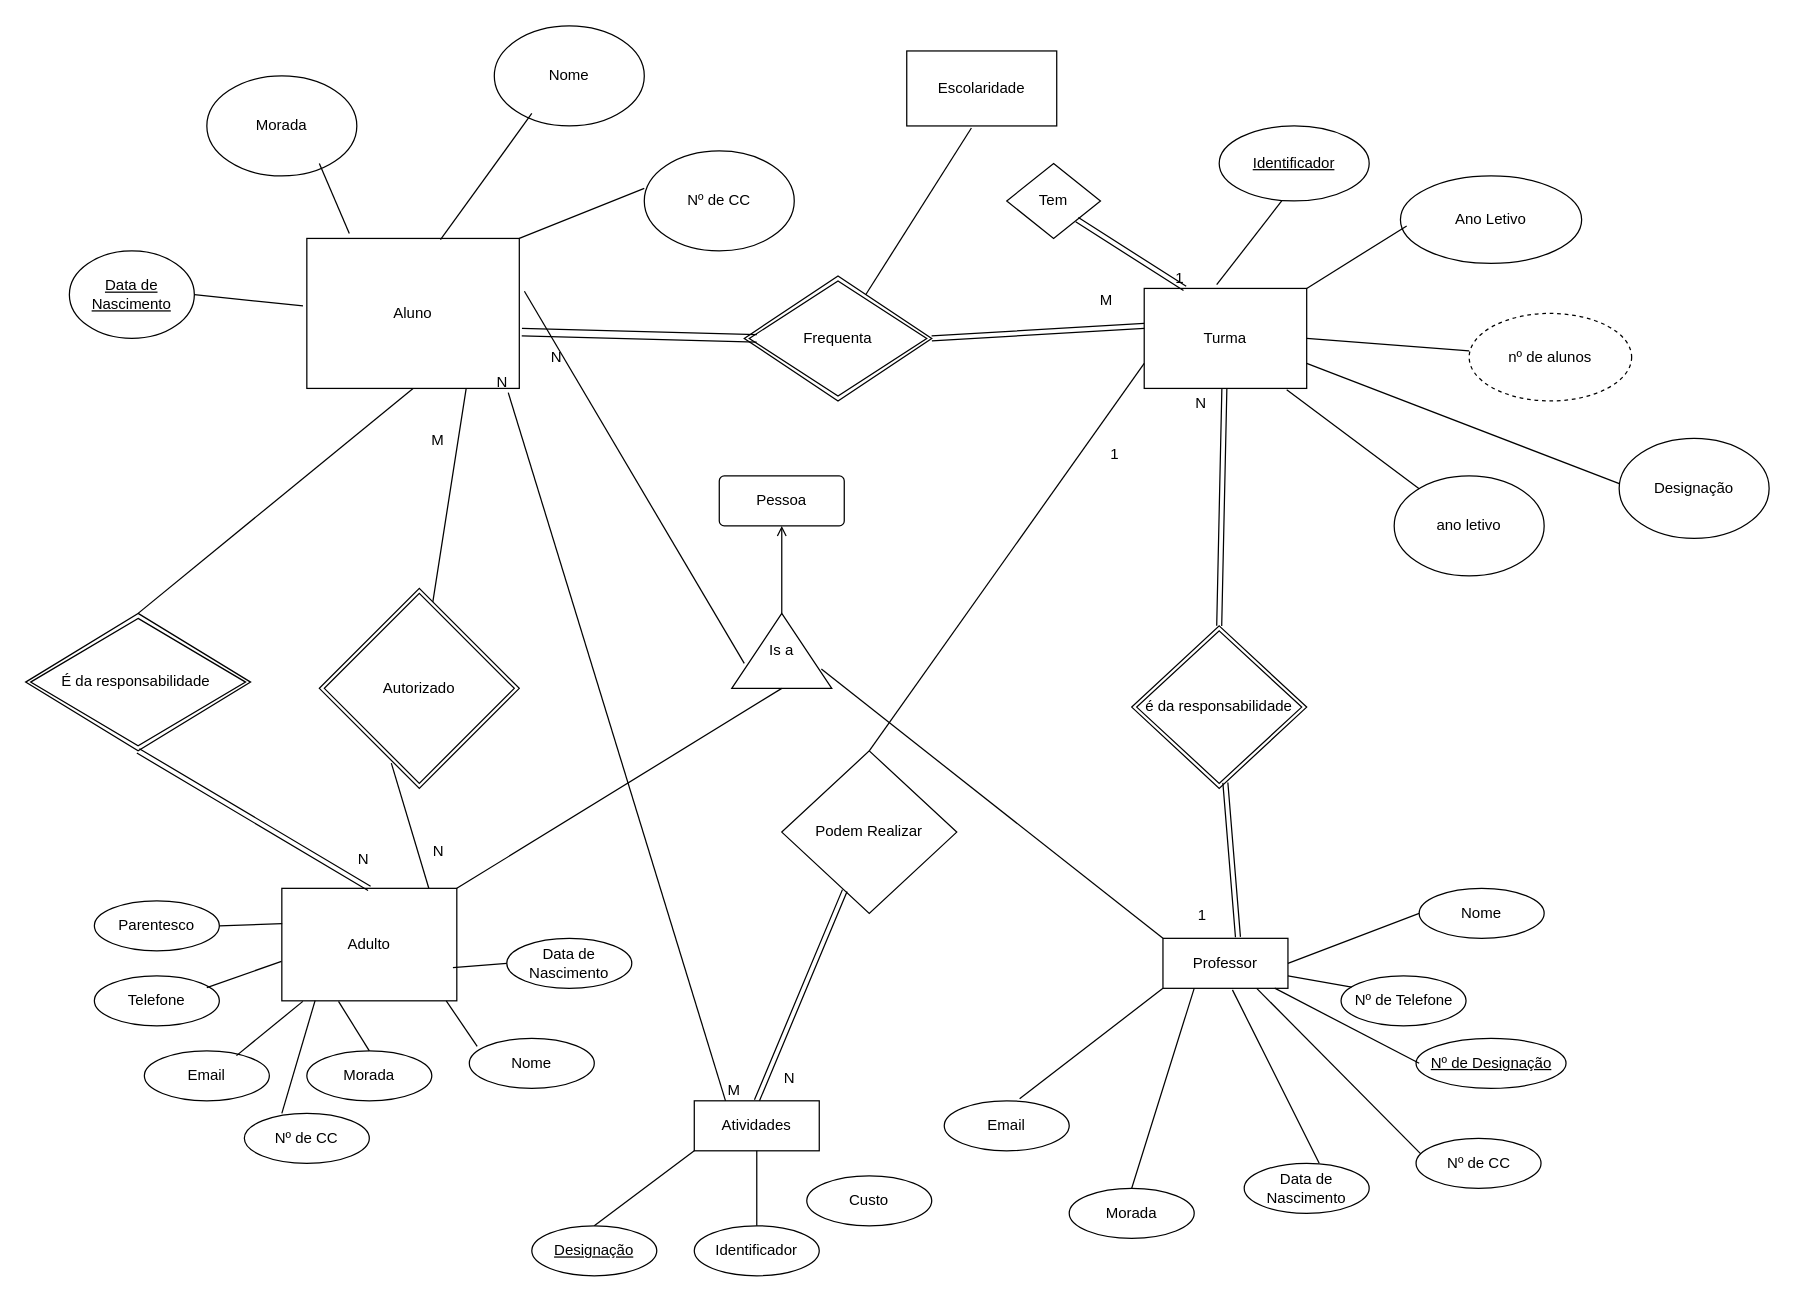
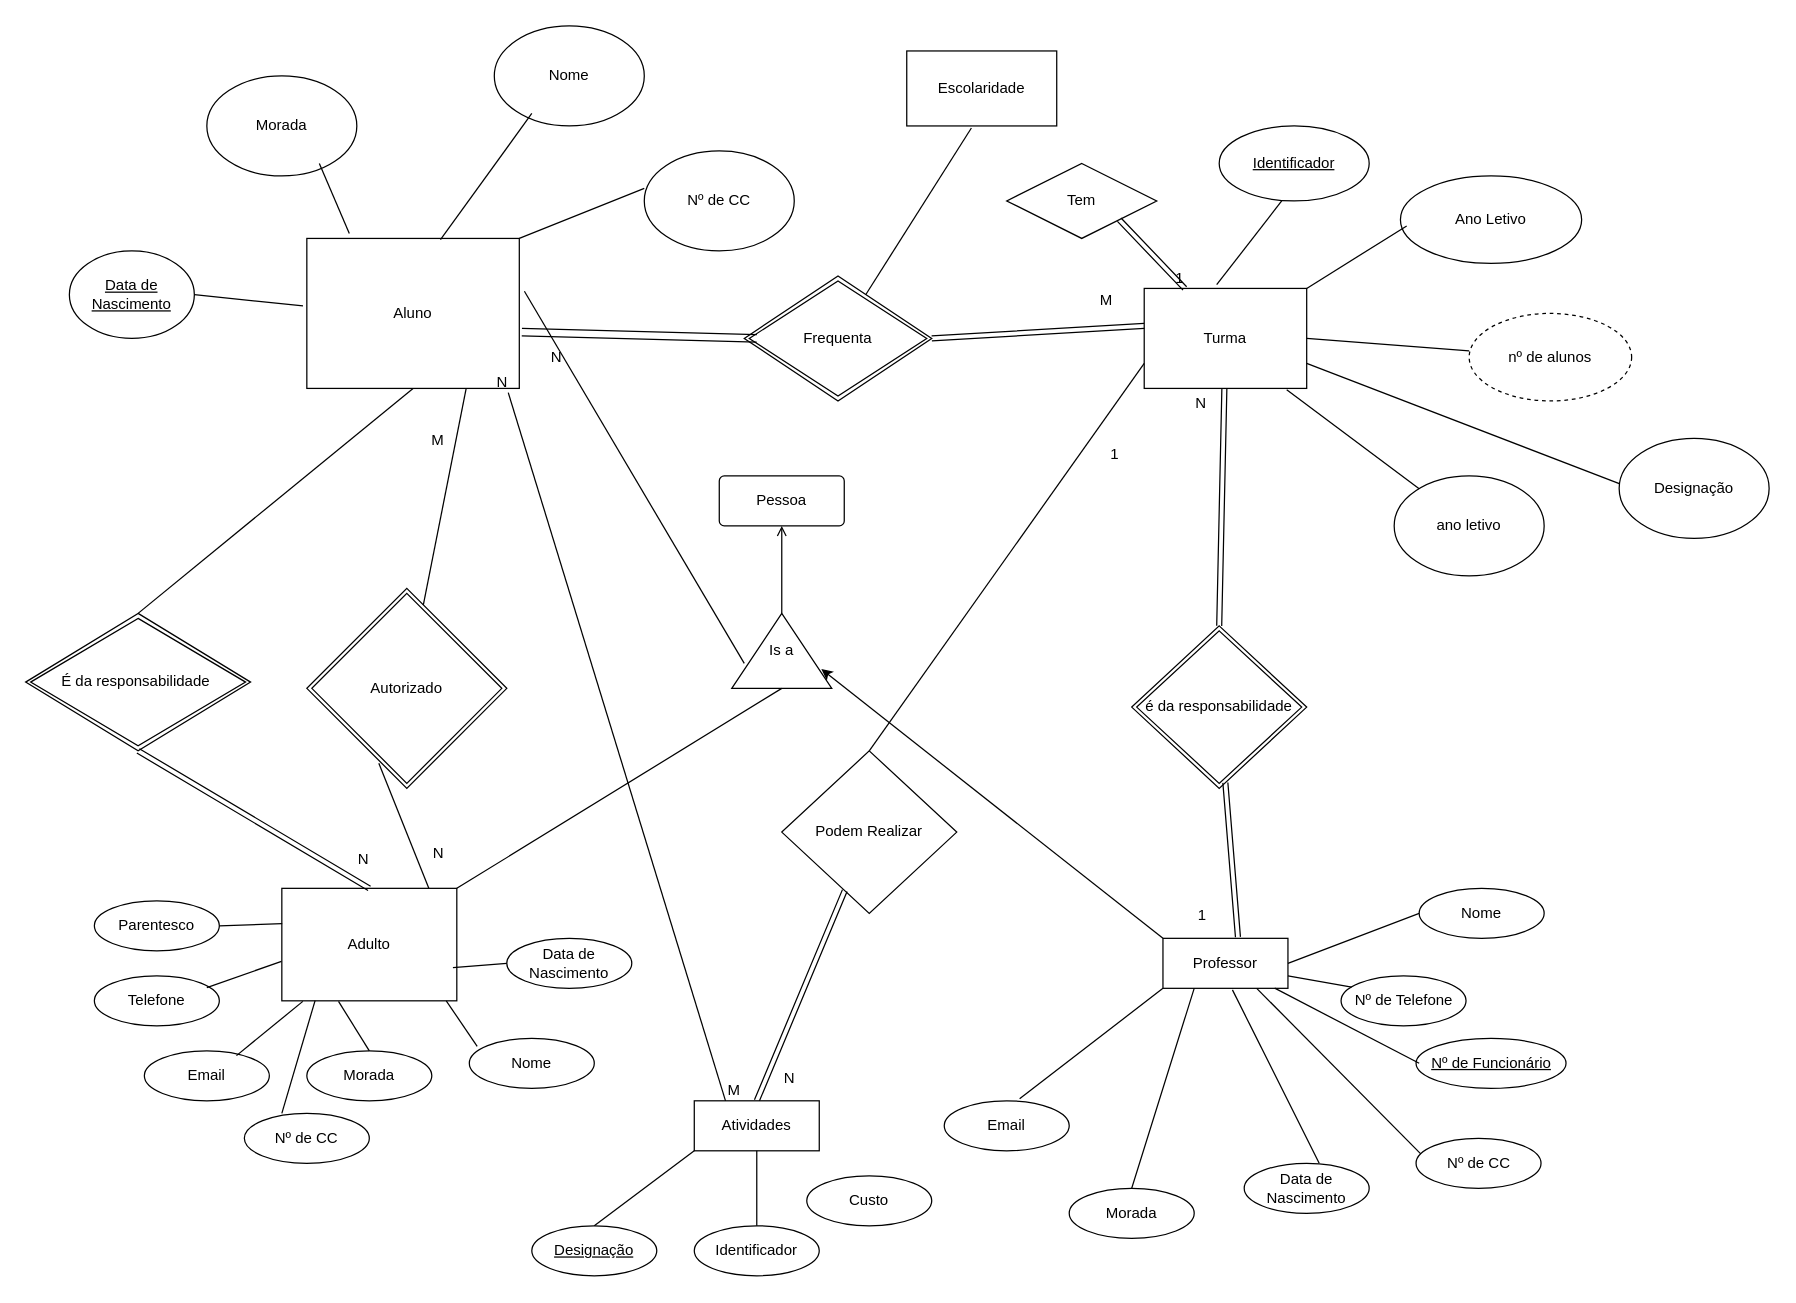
(1054, 201) -> (1082, 201)
(826, 673) -> (829, 674)
(419, 688) -> (407, 688)
(1492, 1063) -> (1492, 1063)
